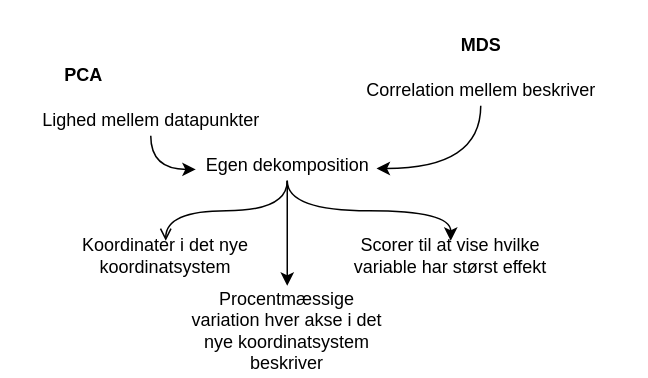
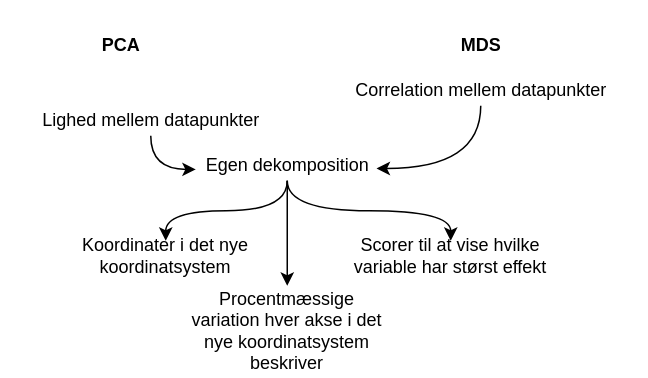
(83, 76) -> (121, 46)
(482, 91) -> (482, 91)
(179, 218) -> (181, 216)
